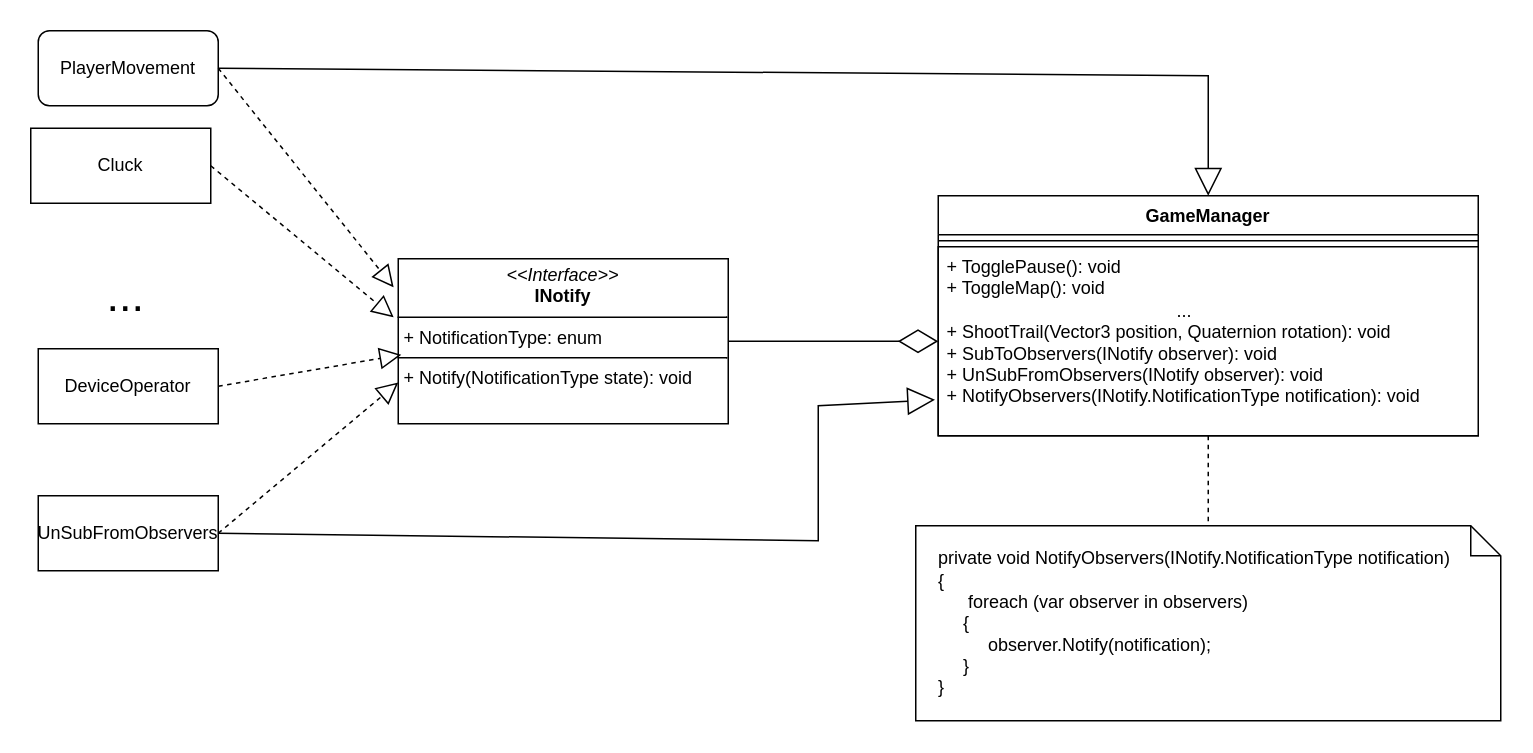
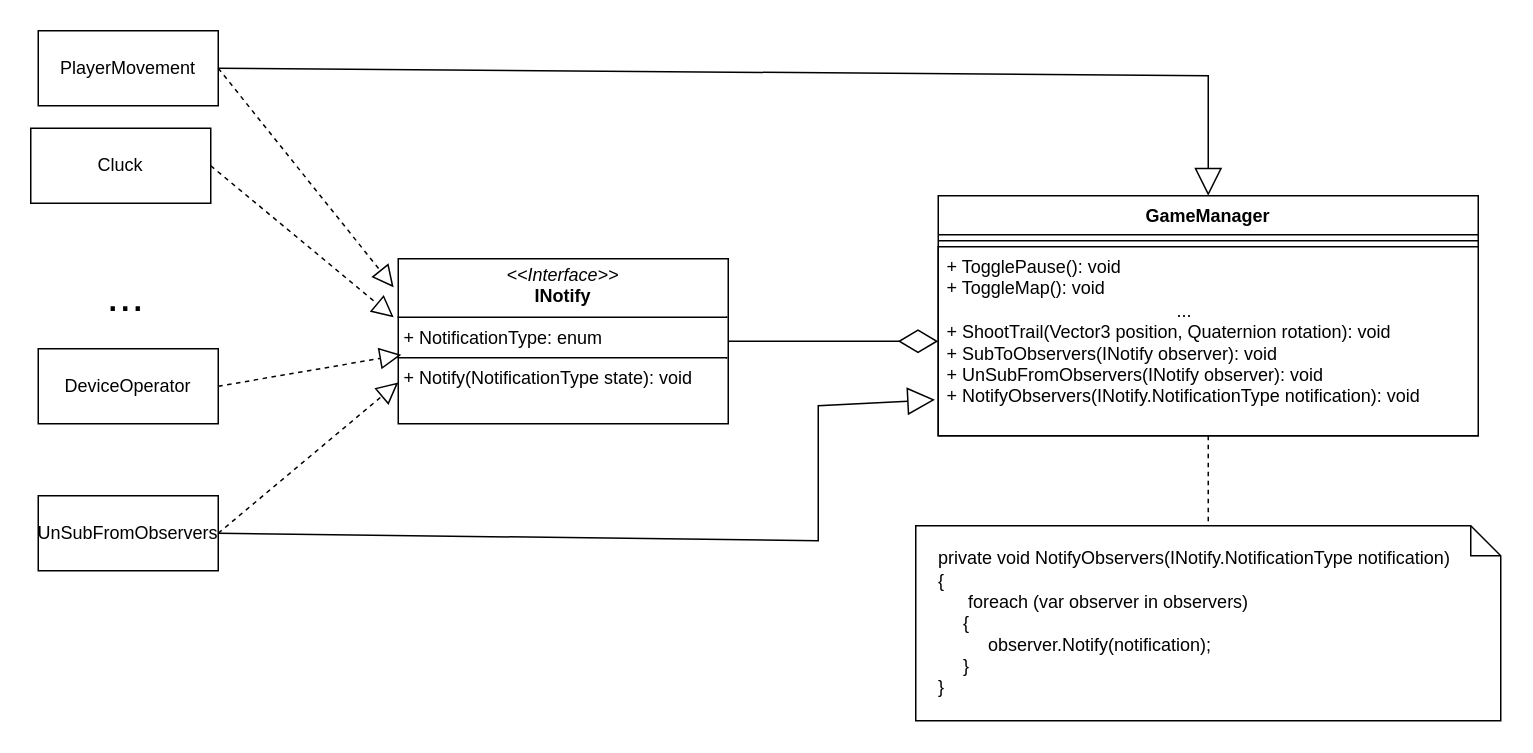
(128, 68) -> (128, 68)
